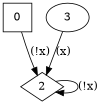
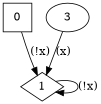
(42, 87) -> (42, 87)
